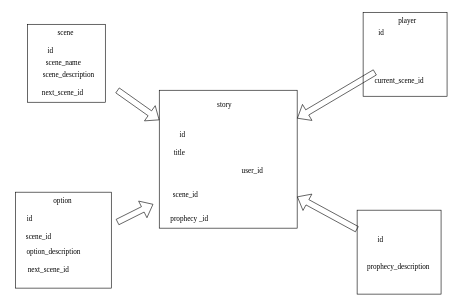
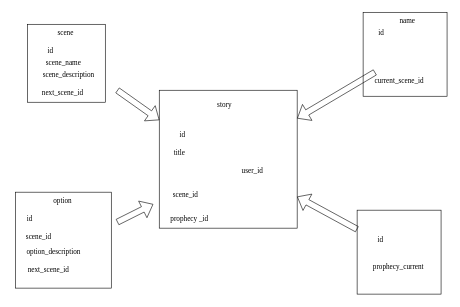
(409, 21) -> (409, 21)
(400, 267) -> (400, 267)
